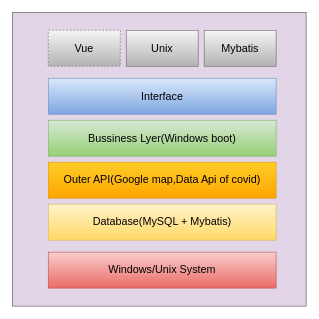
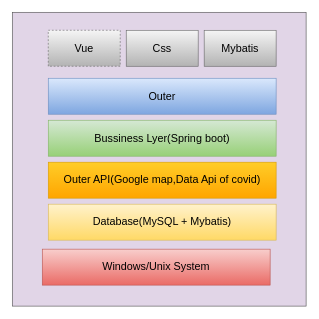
(162, 48) -> (162, 48)
(162, 96) -> (162, 96)
(162, 138) -> (162, 138)
(162, 270) -> (156, 267)
